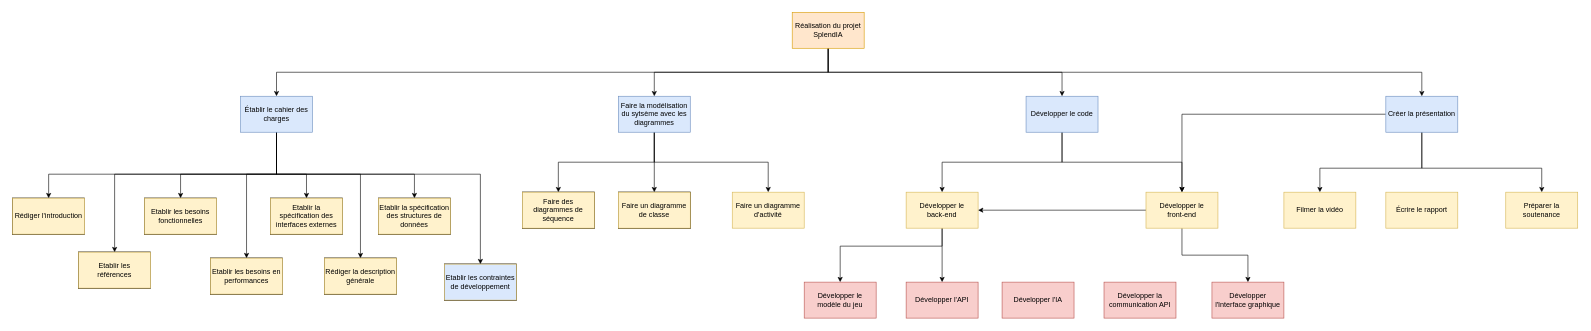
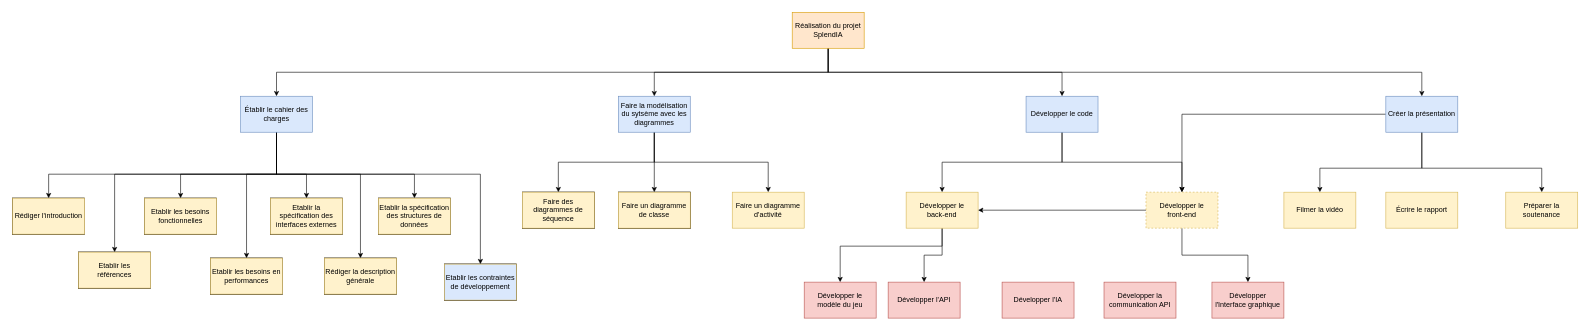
(1182, 210) -> (1182, 210)
(942, 300) -> (924, 300)
